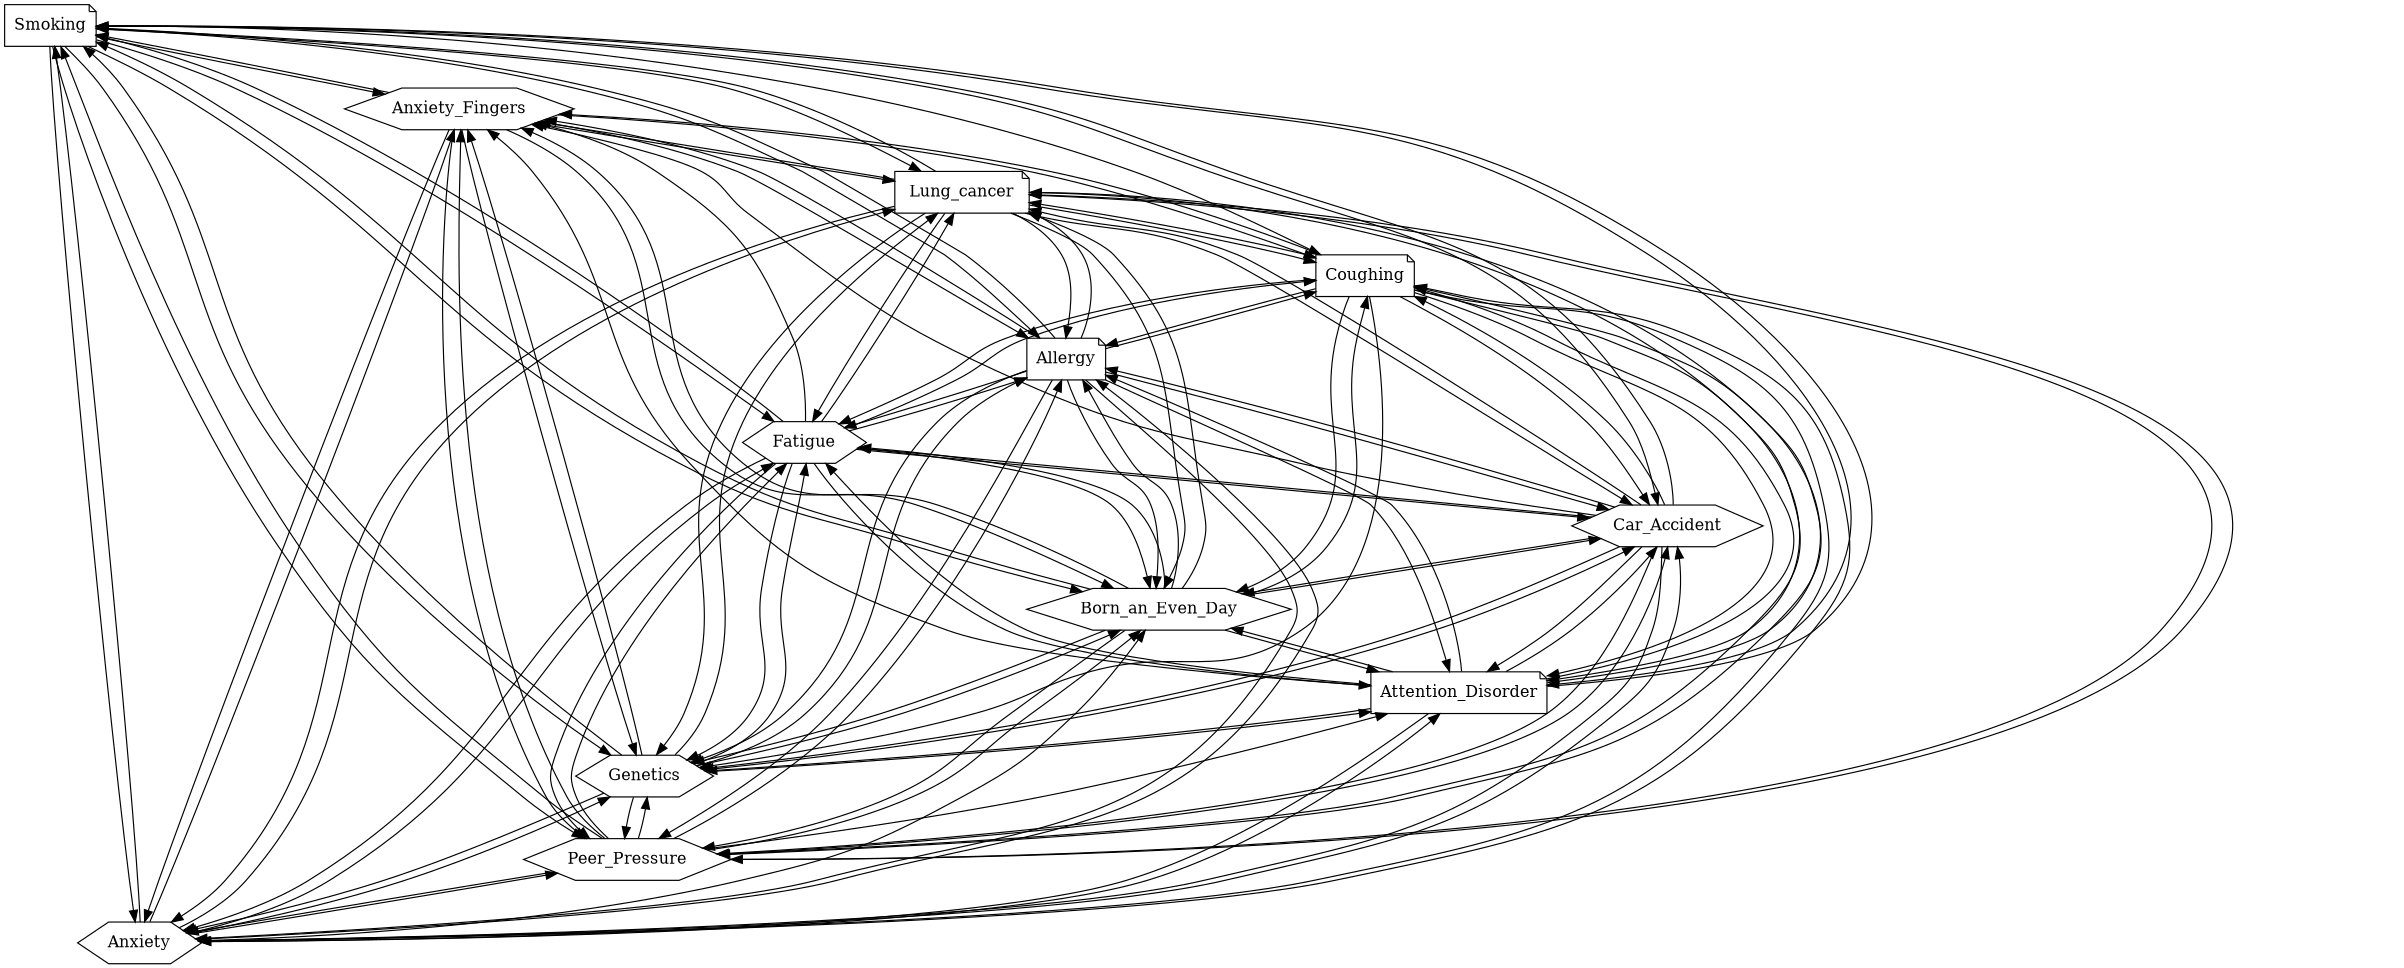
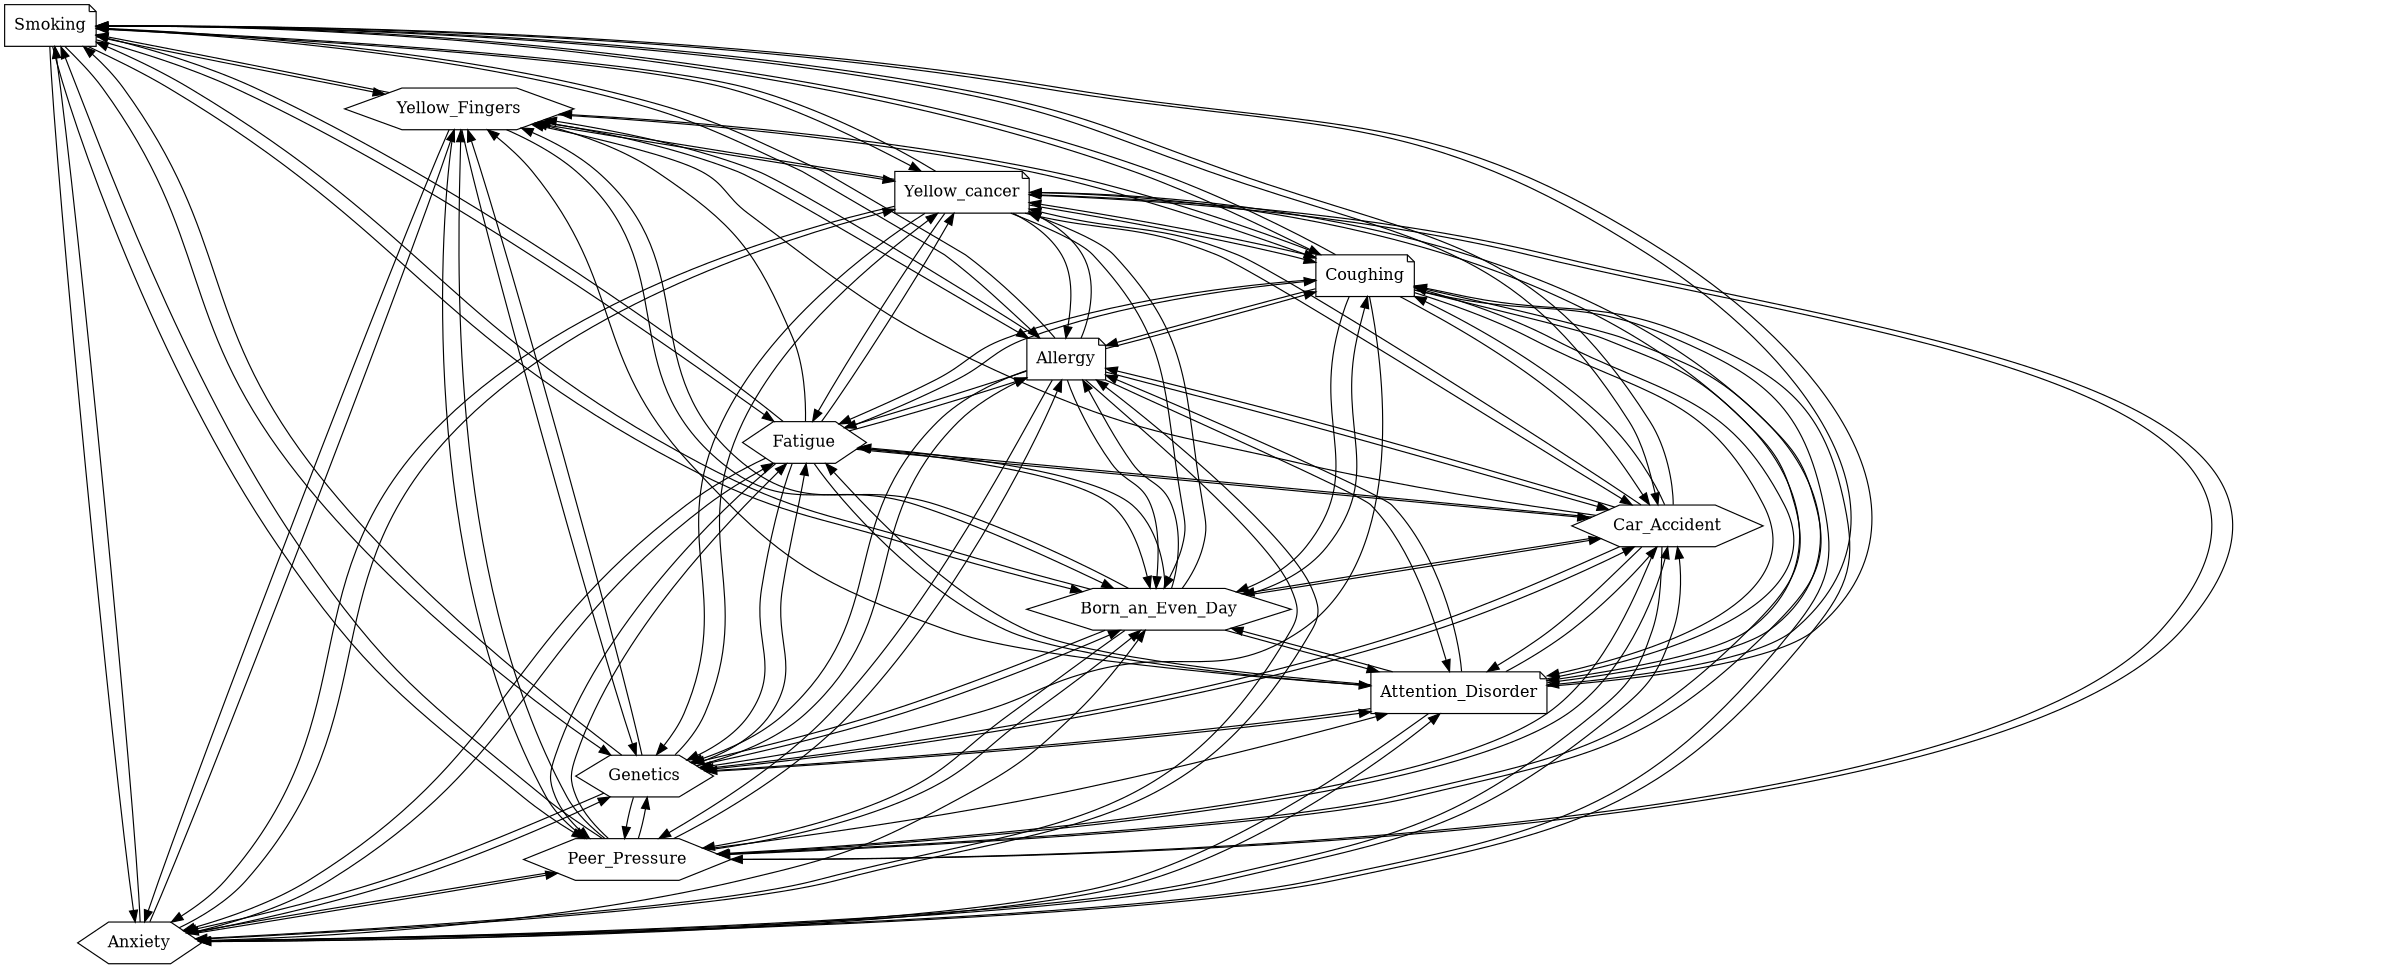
none -> (736, 71)
(459, 109) -> (459, 109)
(962, 192) -> (962, 192)
